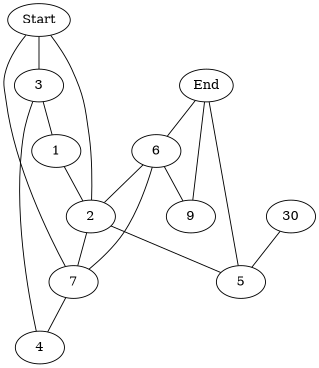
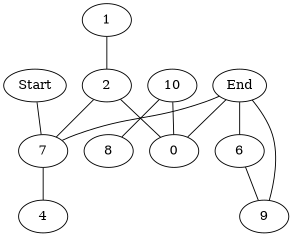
(39, 86) -> none
(86, 114) -> none
none -> (109, 151)
(124, 184) -> none
(291, 217) -> (172, 86)
(129, 224) -> (153, 116)
(241, 282) -> (174, 151)
